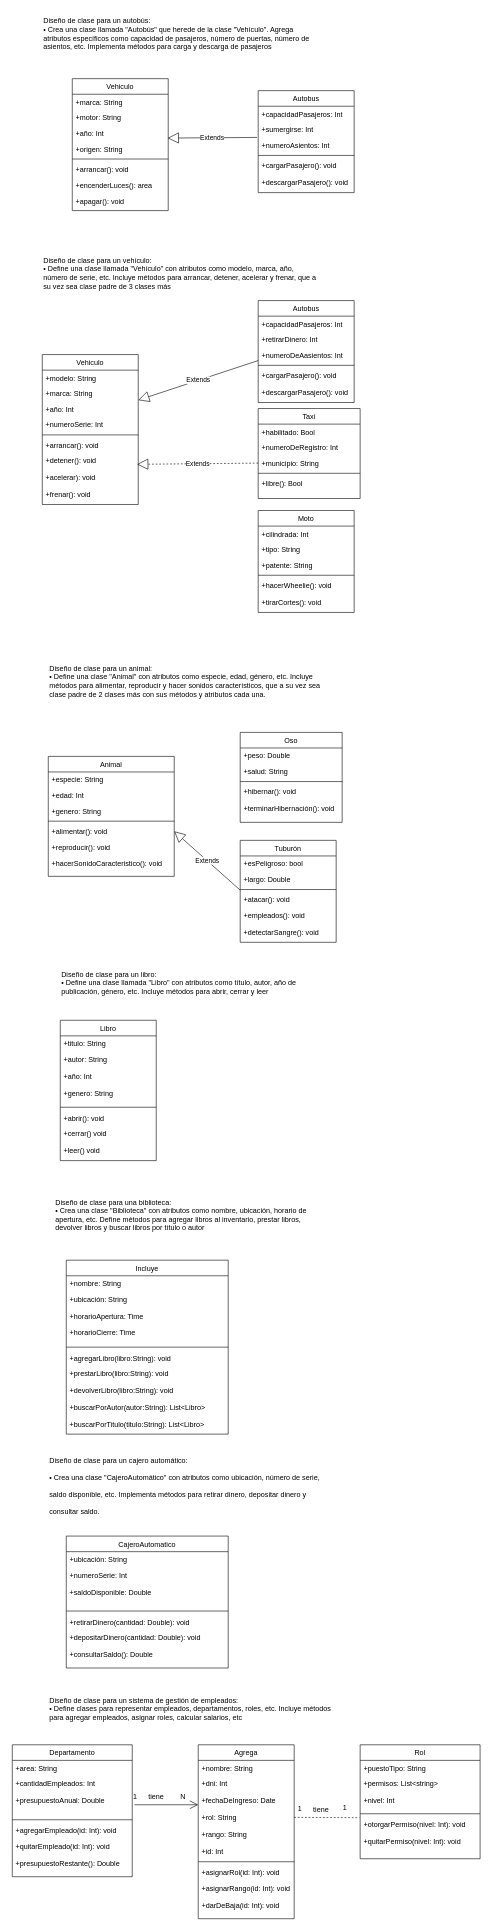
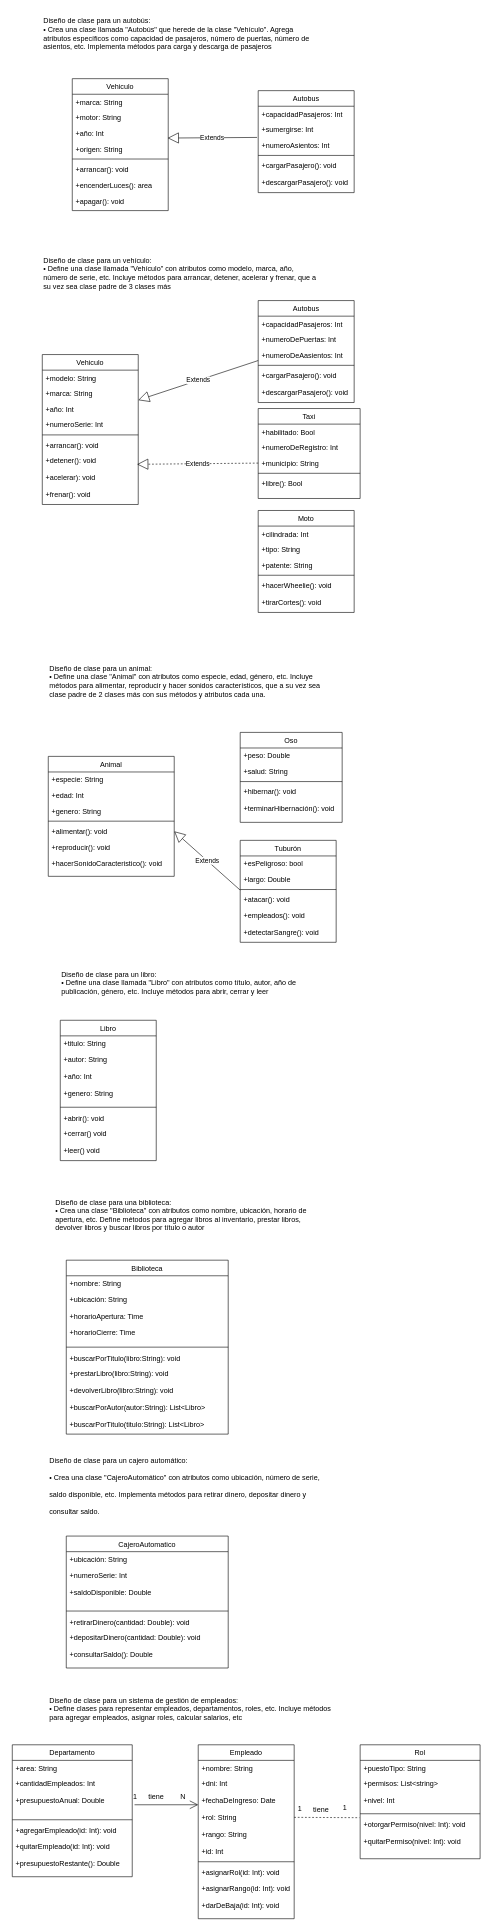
(296, 340) -> (302, 340)
(147, 1268) -> (147, 1268)
(129, 1358) -> (134, 1358)
(246, 1753) -> (246, 1753)
